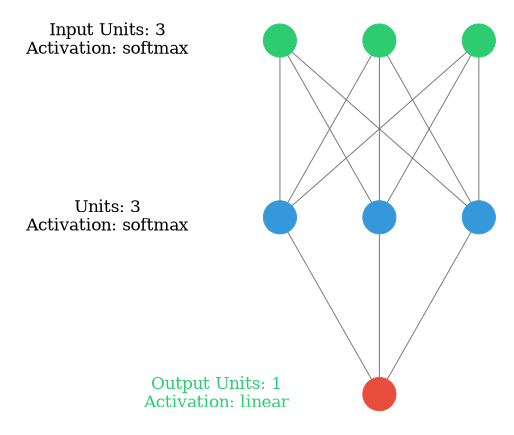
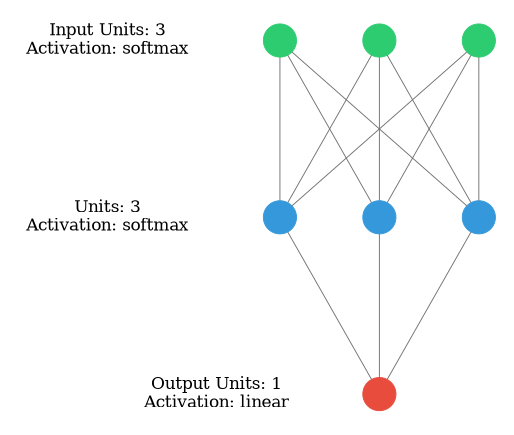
(216, 394) -> (216, 394)
